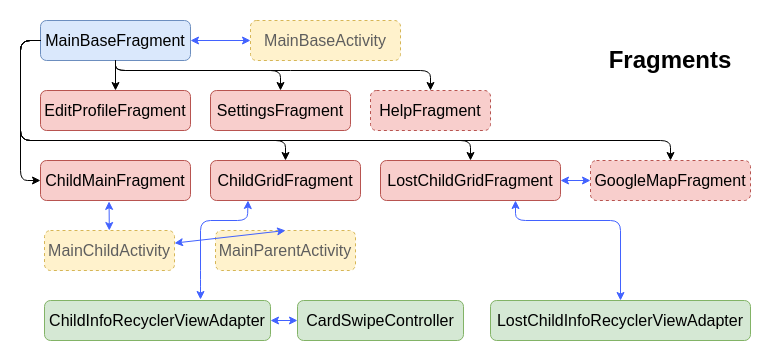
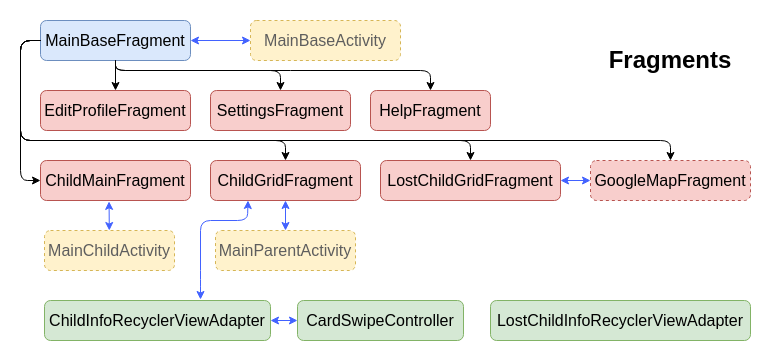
(431, 111) -> (431, 111)
(597, 221) -> none
(230, 237) -> (286, 216)
